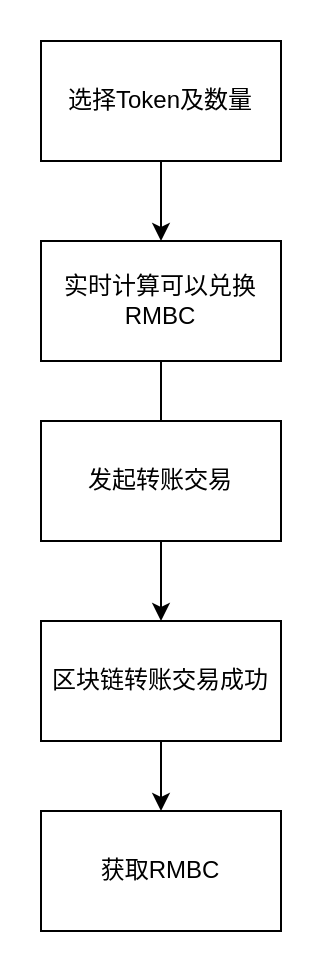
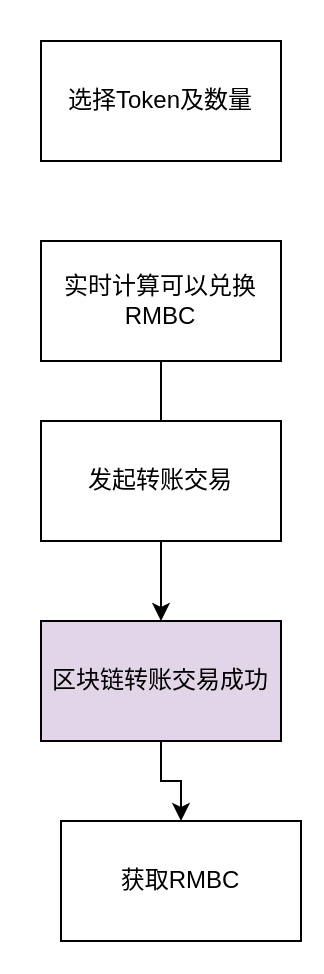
(161, 194) -> none
(161, 681) -> (161, 681)
(161, 871) -> (181, 881)
